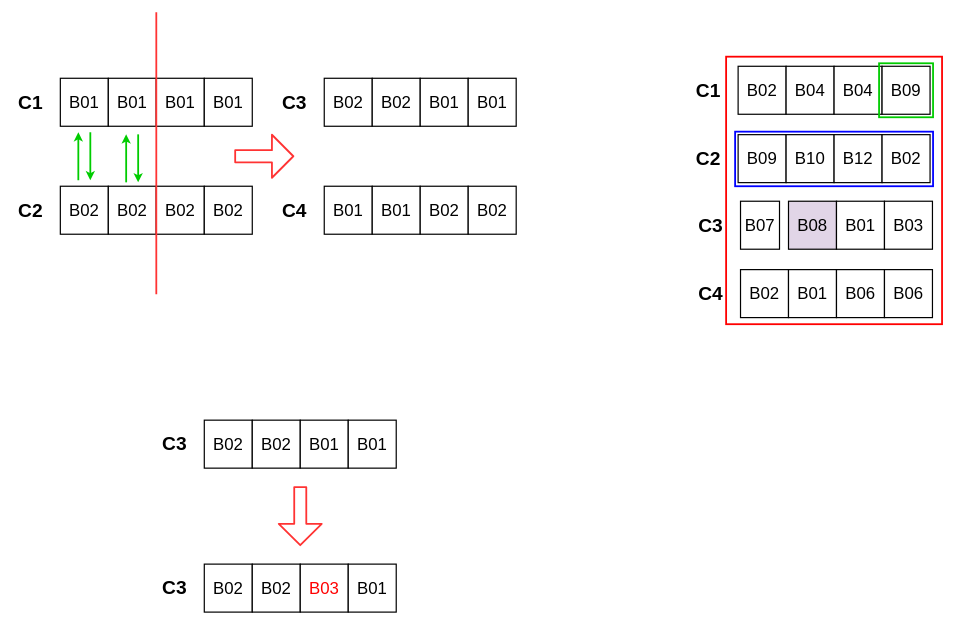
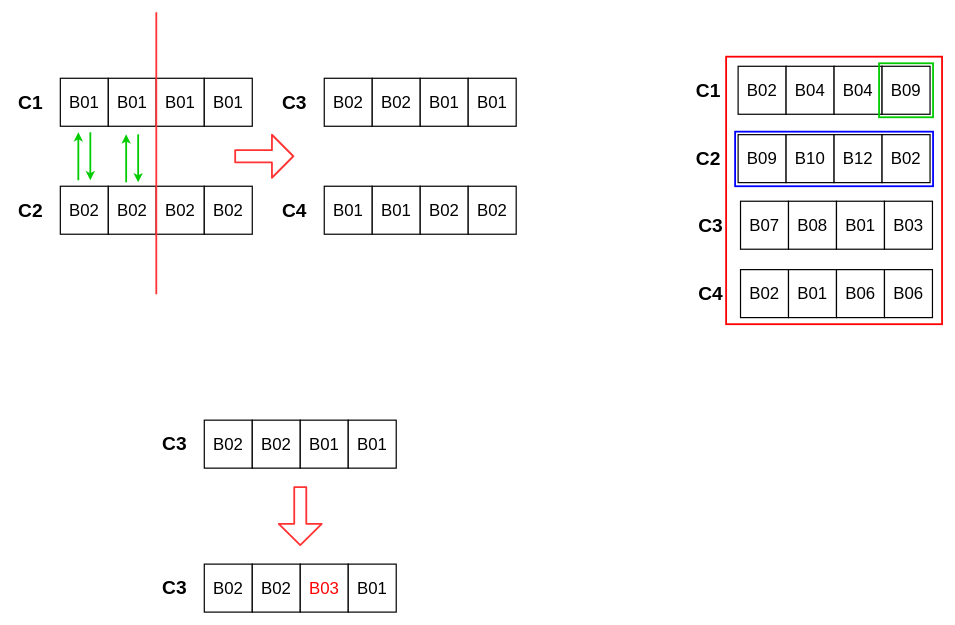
(760, 225) -> (765, 225)
(813, 225) -> (813, 225)
